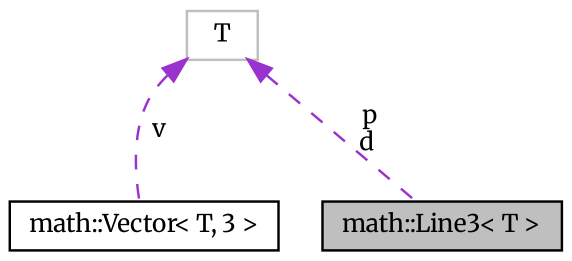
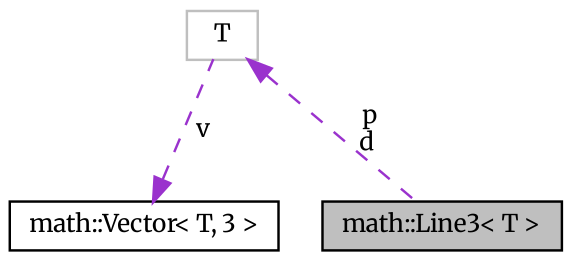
(138, 135) -> (188, 119)
